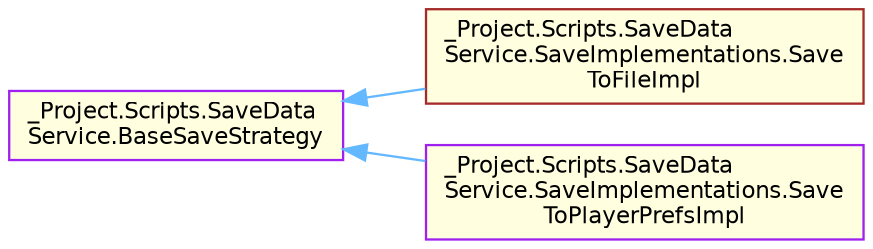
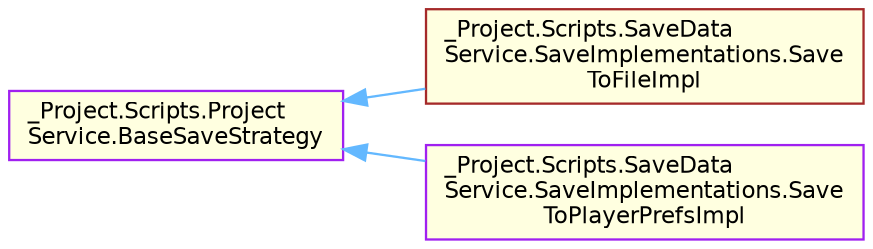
(176, 126) -> (176, 126)
